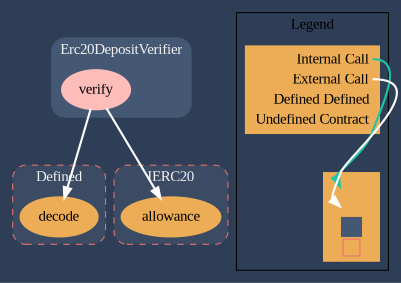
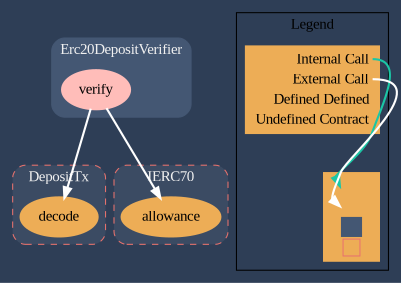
(59, 177) -> (59, 177)
(171, 177) -> (171, 177)
